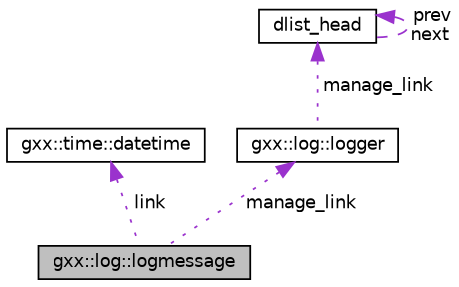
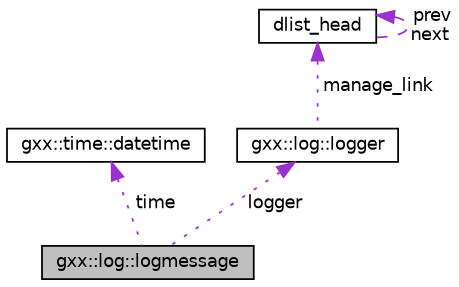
(148, 204) -> (153, 204)
(299, 204) -> (272, 204)
